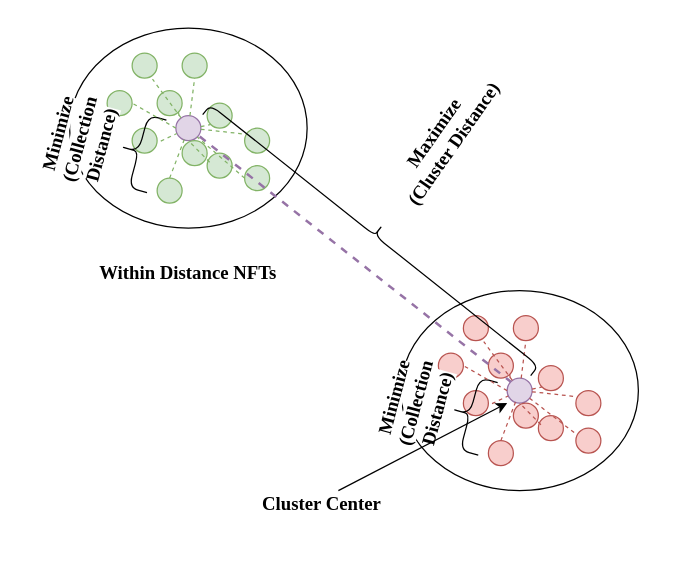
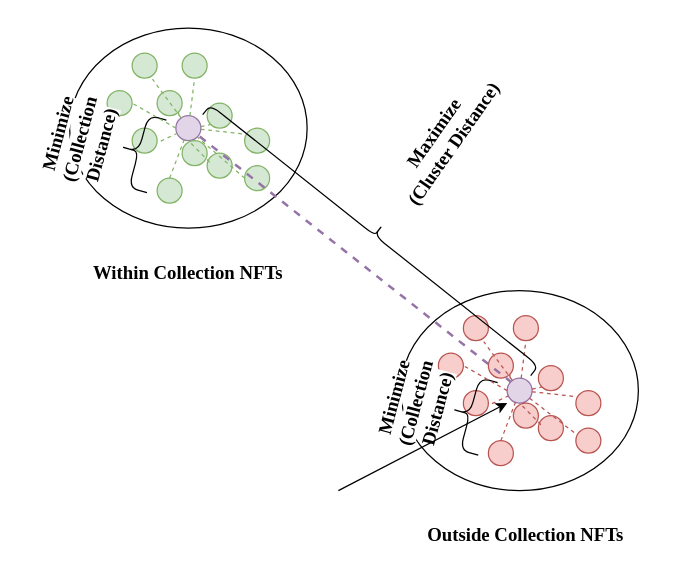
(188, 272) -> (188, 272)
(322, 503) -> none
none -> (526, 534)
